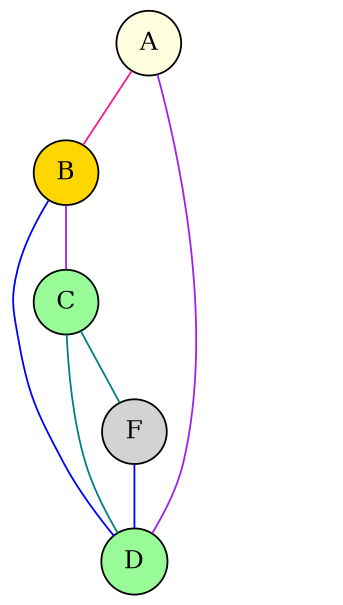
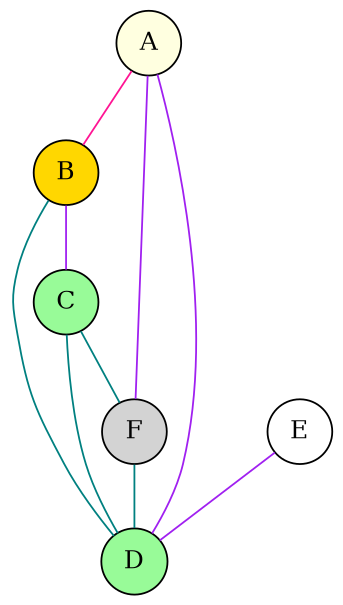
none -> (142, 237)
(26, 376) -> (26, 376)
none -> (300, 432)
(134, 496) -> (134, 496)
